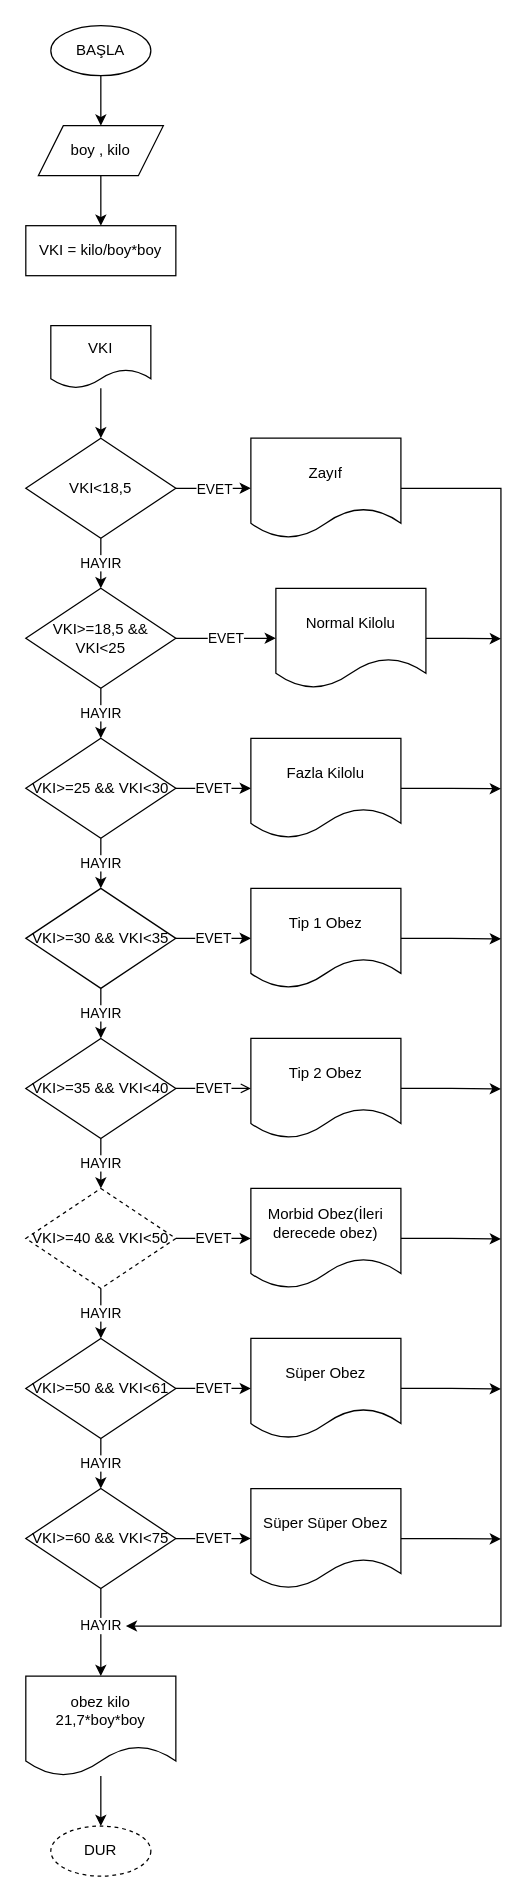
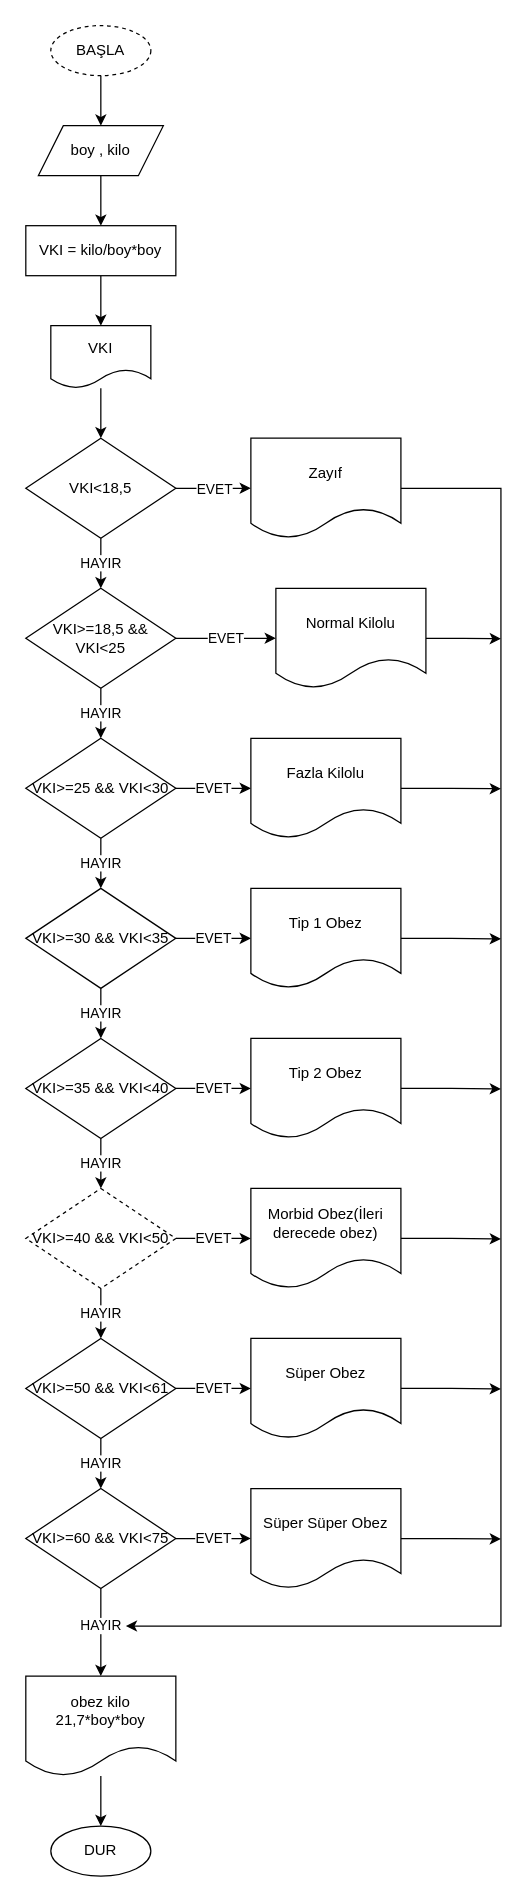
(101, 51) -> (101, 51)
none -> (101, 297)
(243, 1088) -> (241, 1088)
(101, 1851) -> (101, 1851)
